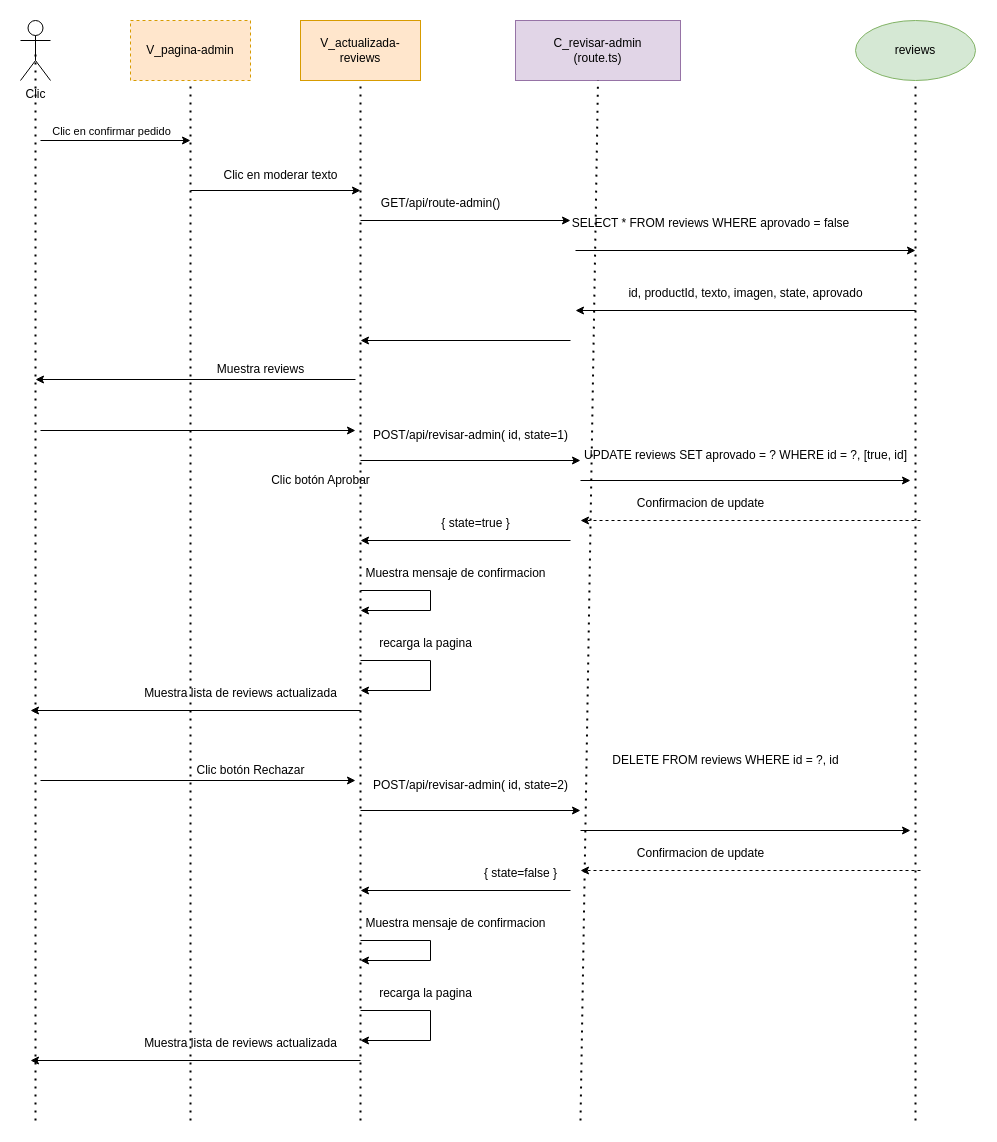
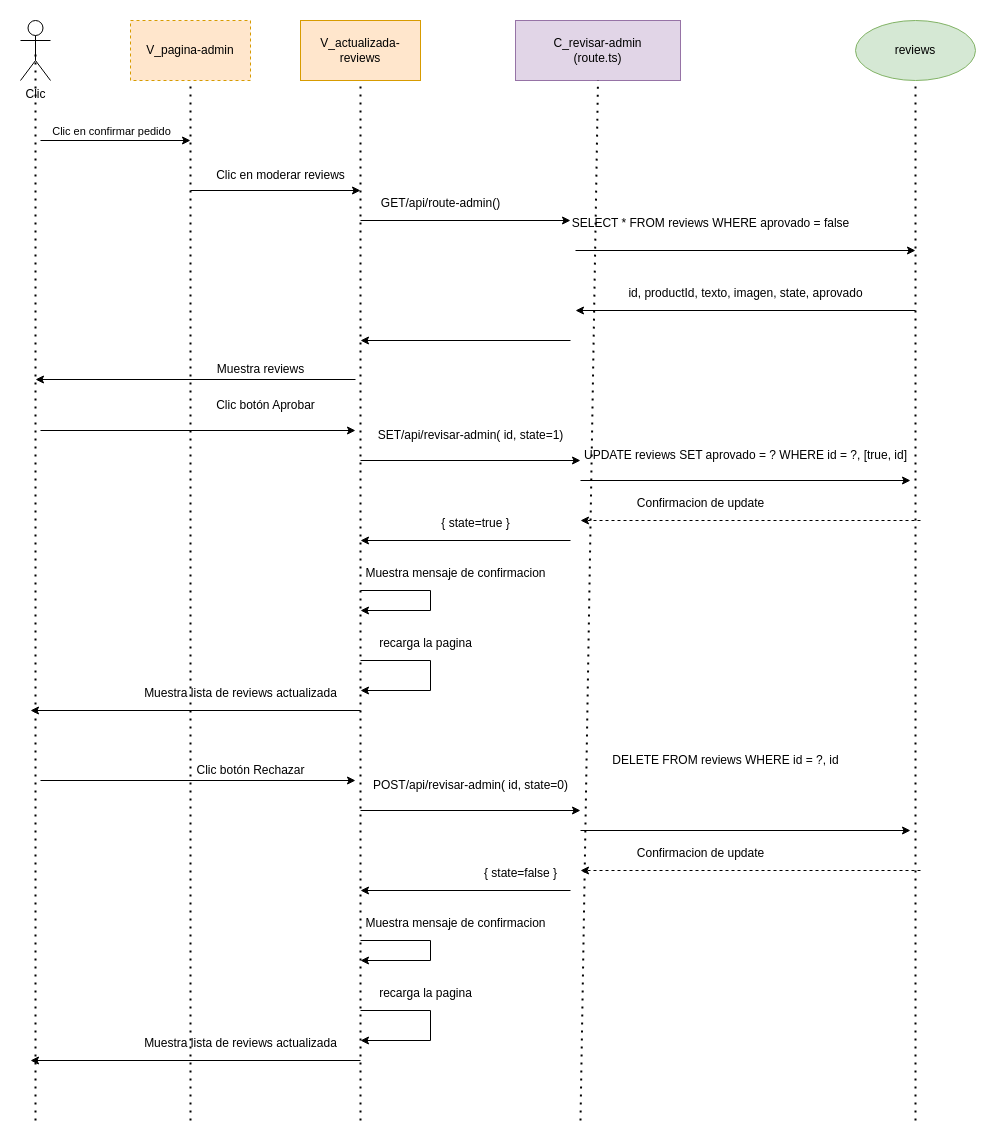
(281, 176) -> (281, 176)
(471, 436) -> (471, 436)
(321, 481) -> (266, 406)
(471, 786) -> (471, 786)
